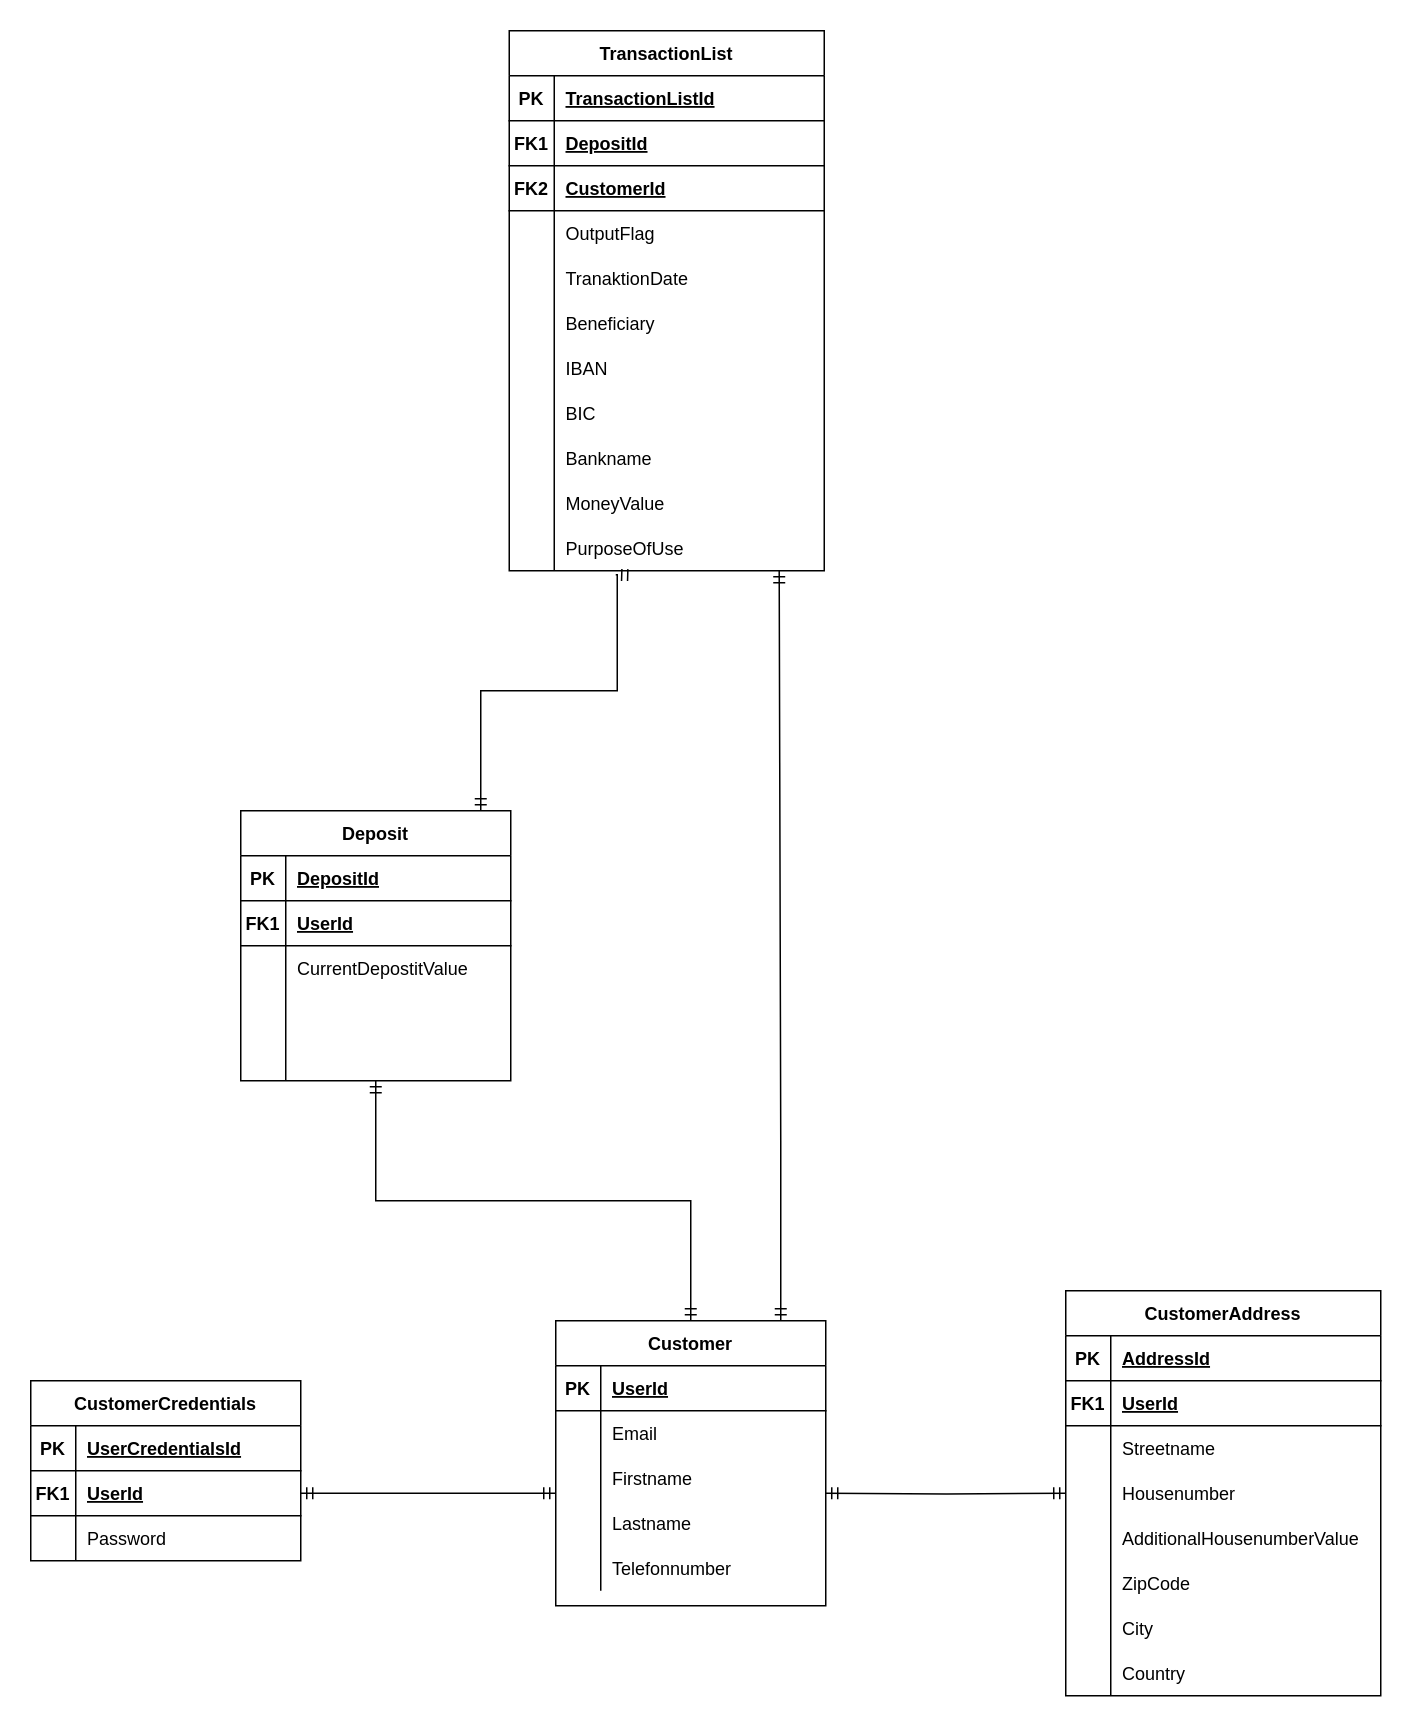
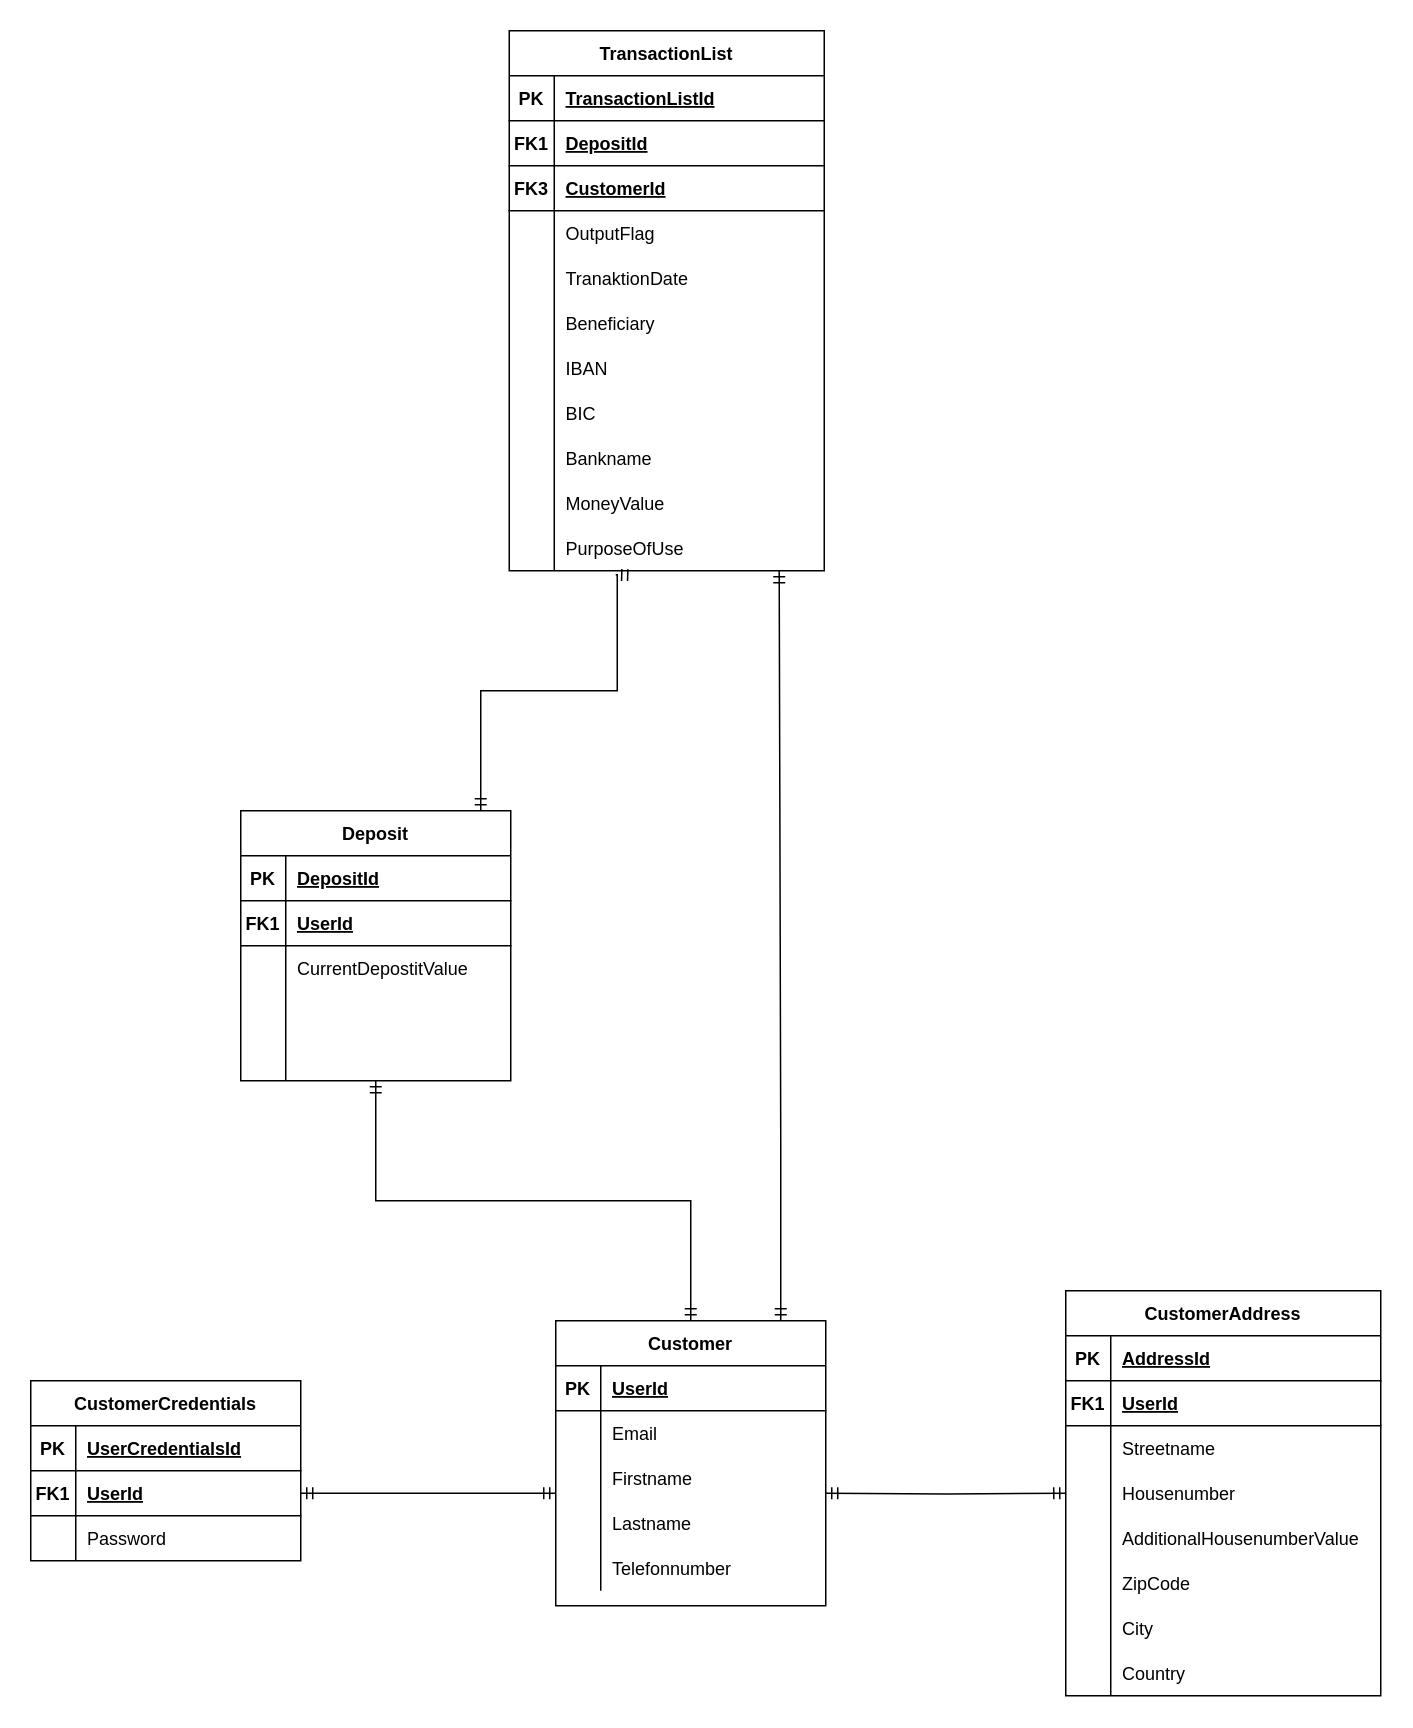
(531, 189) -> (531, 189)
